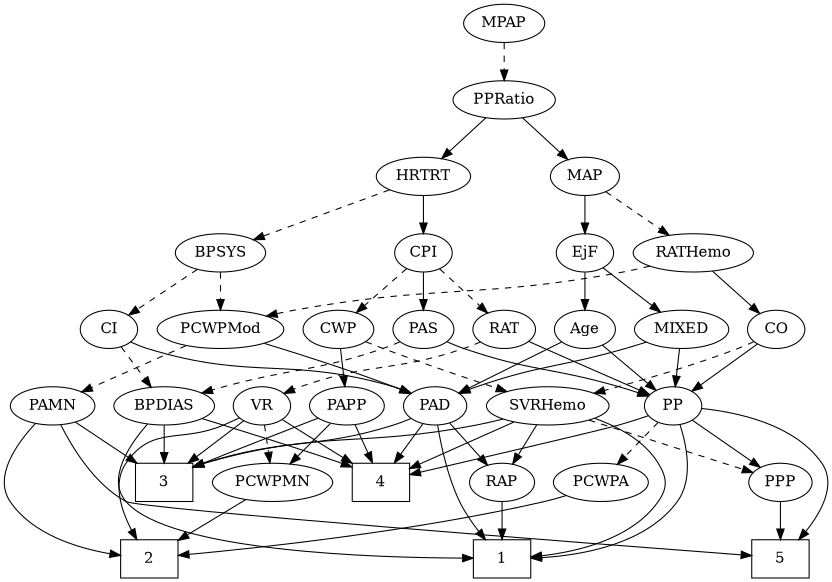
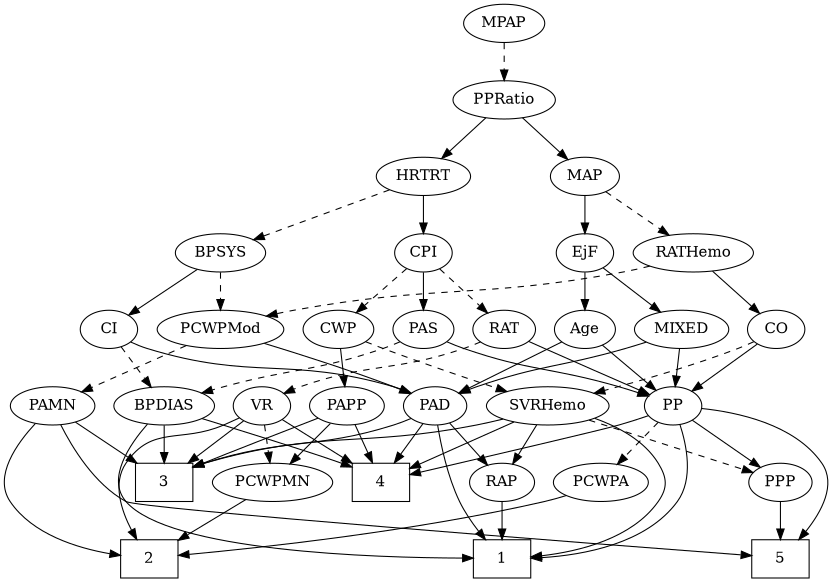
(168, 289) -> (168, 289)
